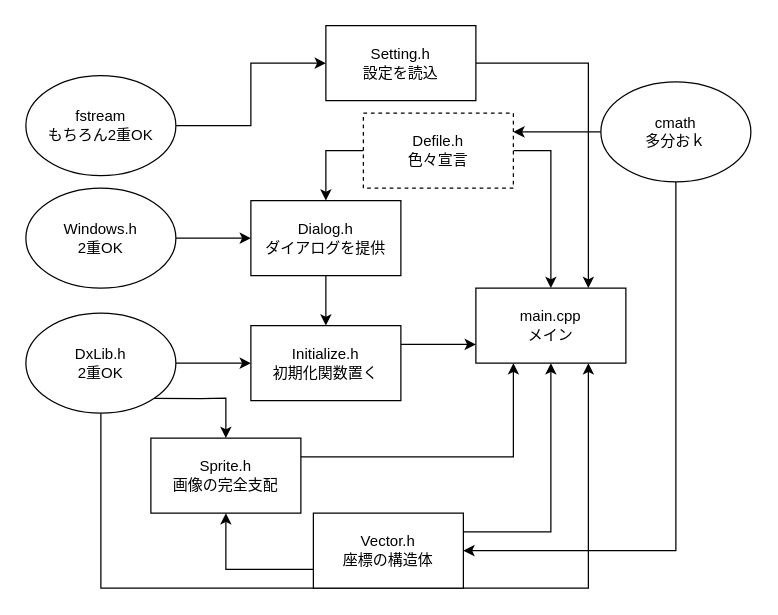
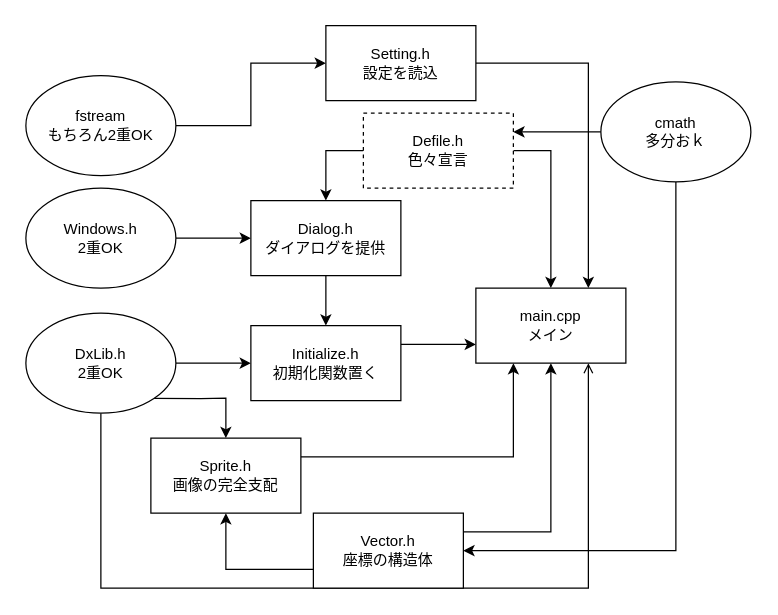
(588, 373) -> (588, 370)
